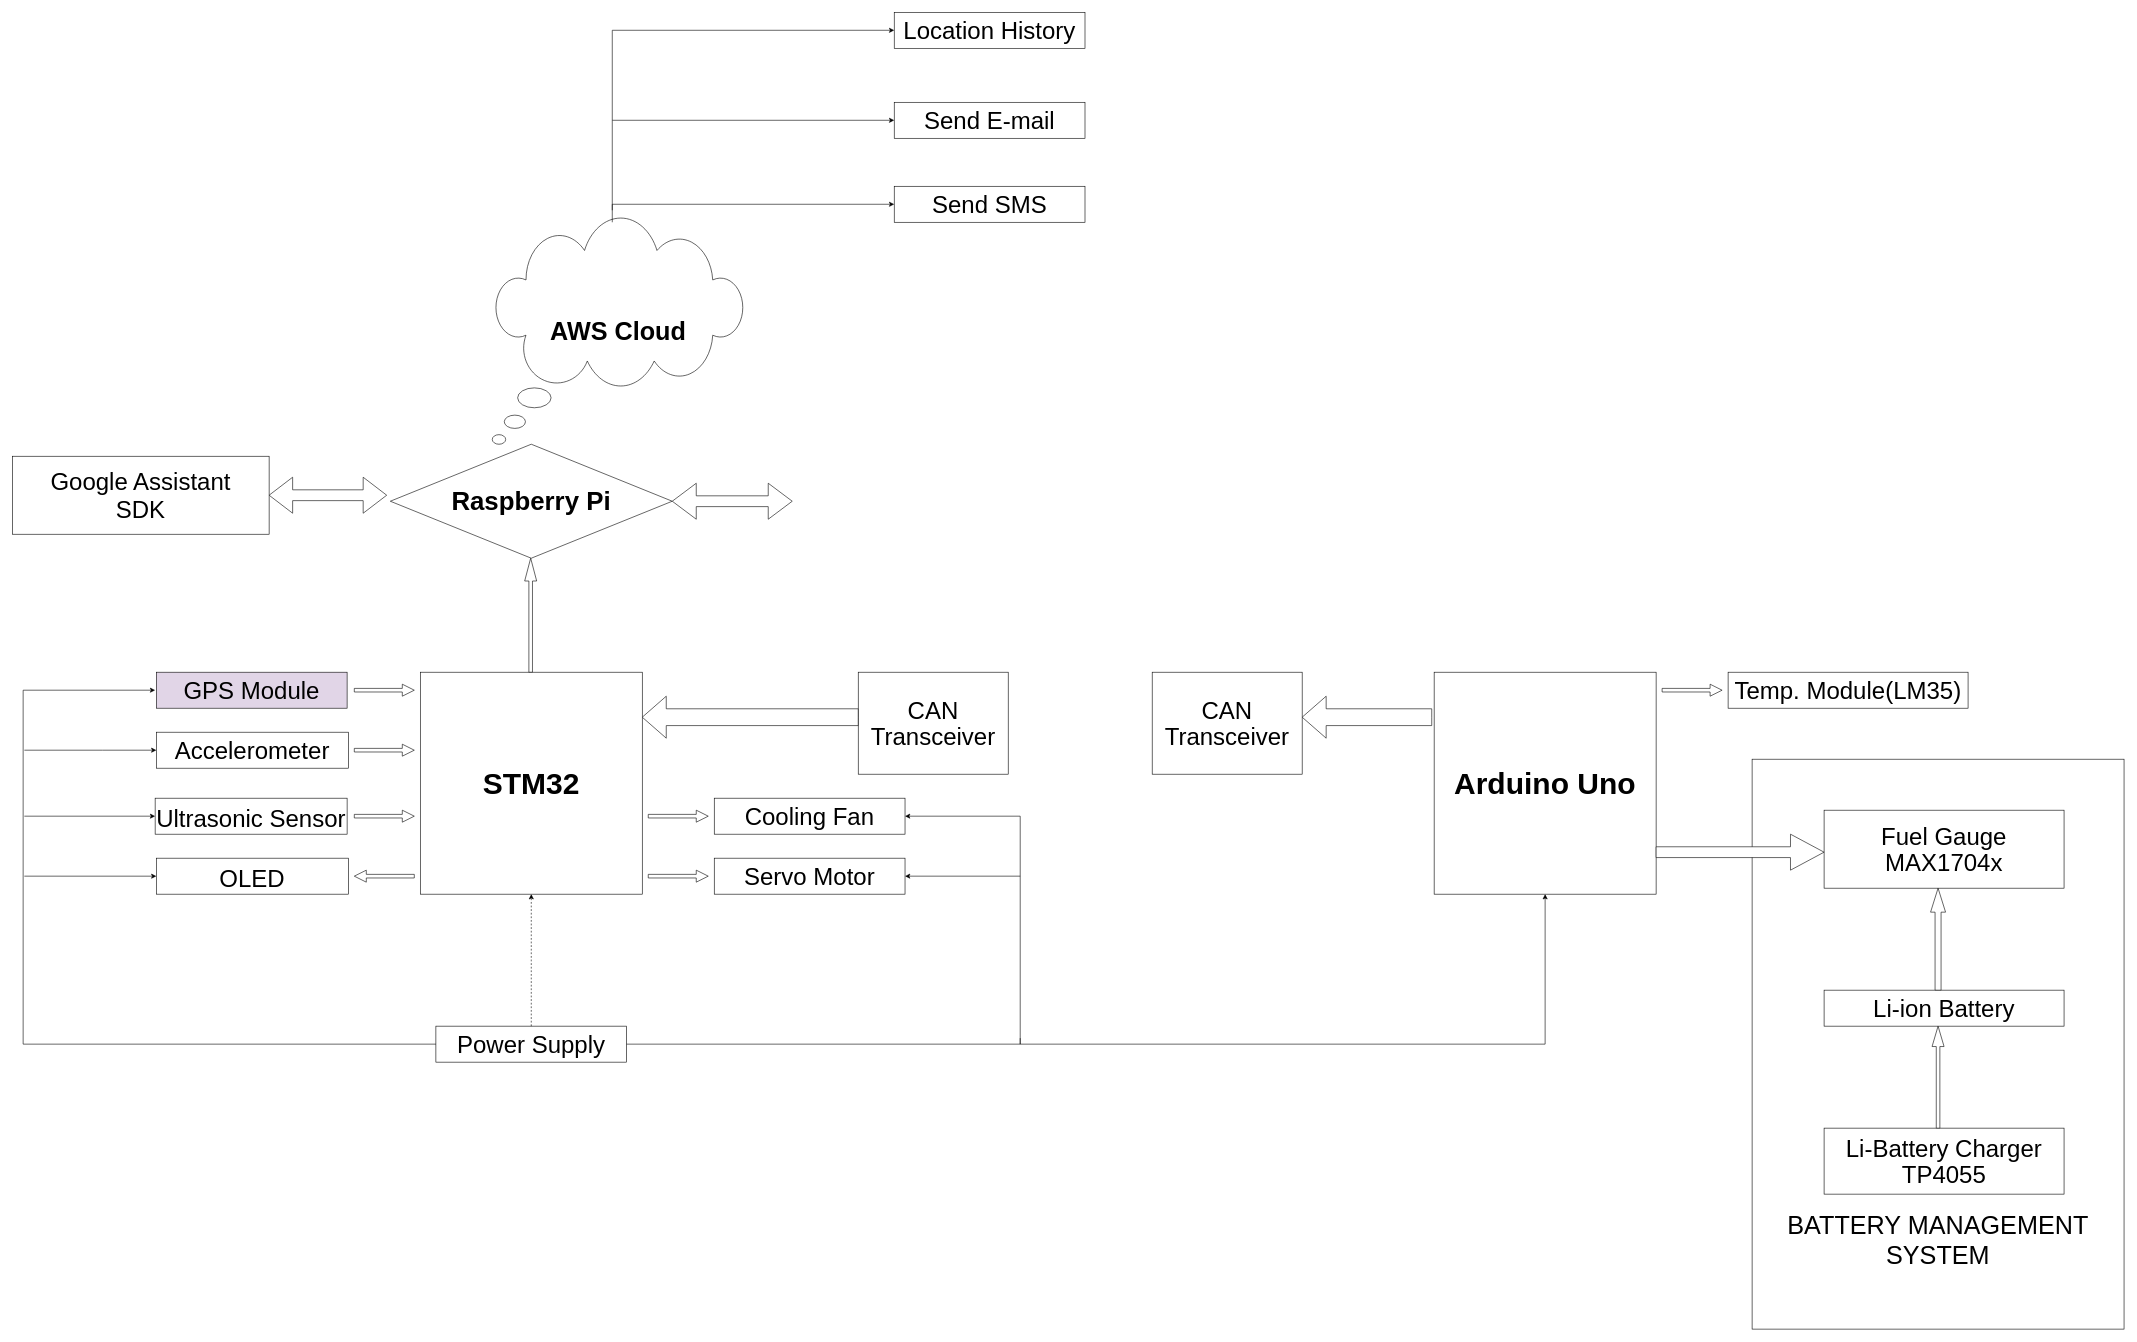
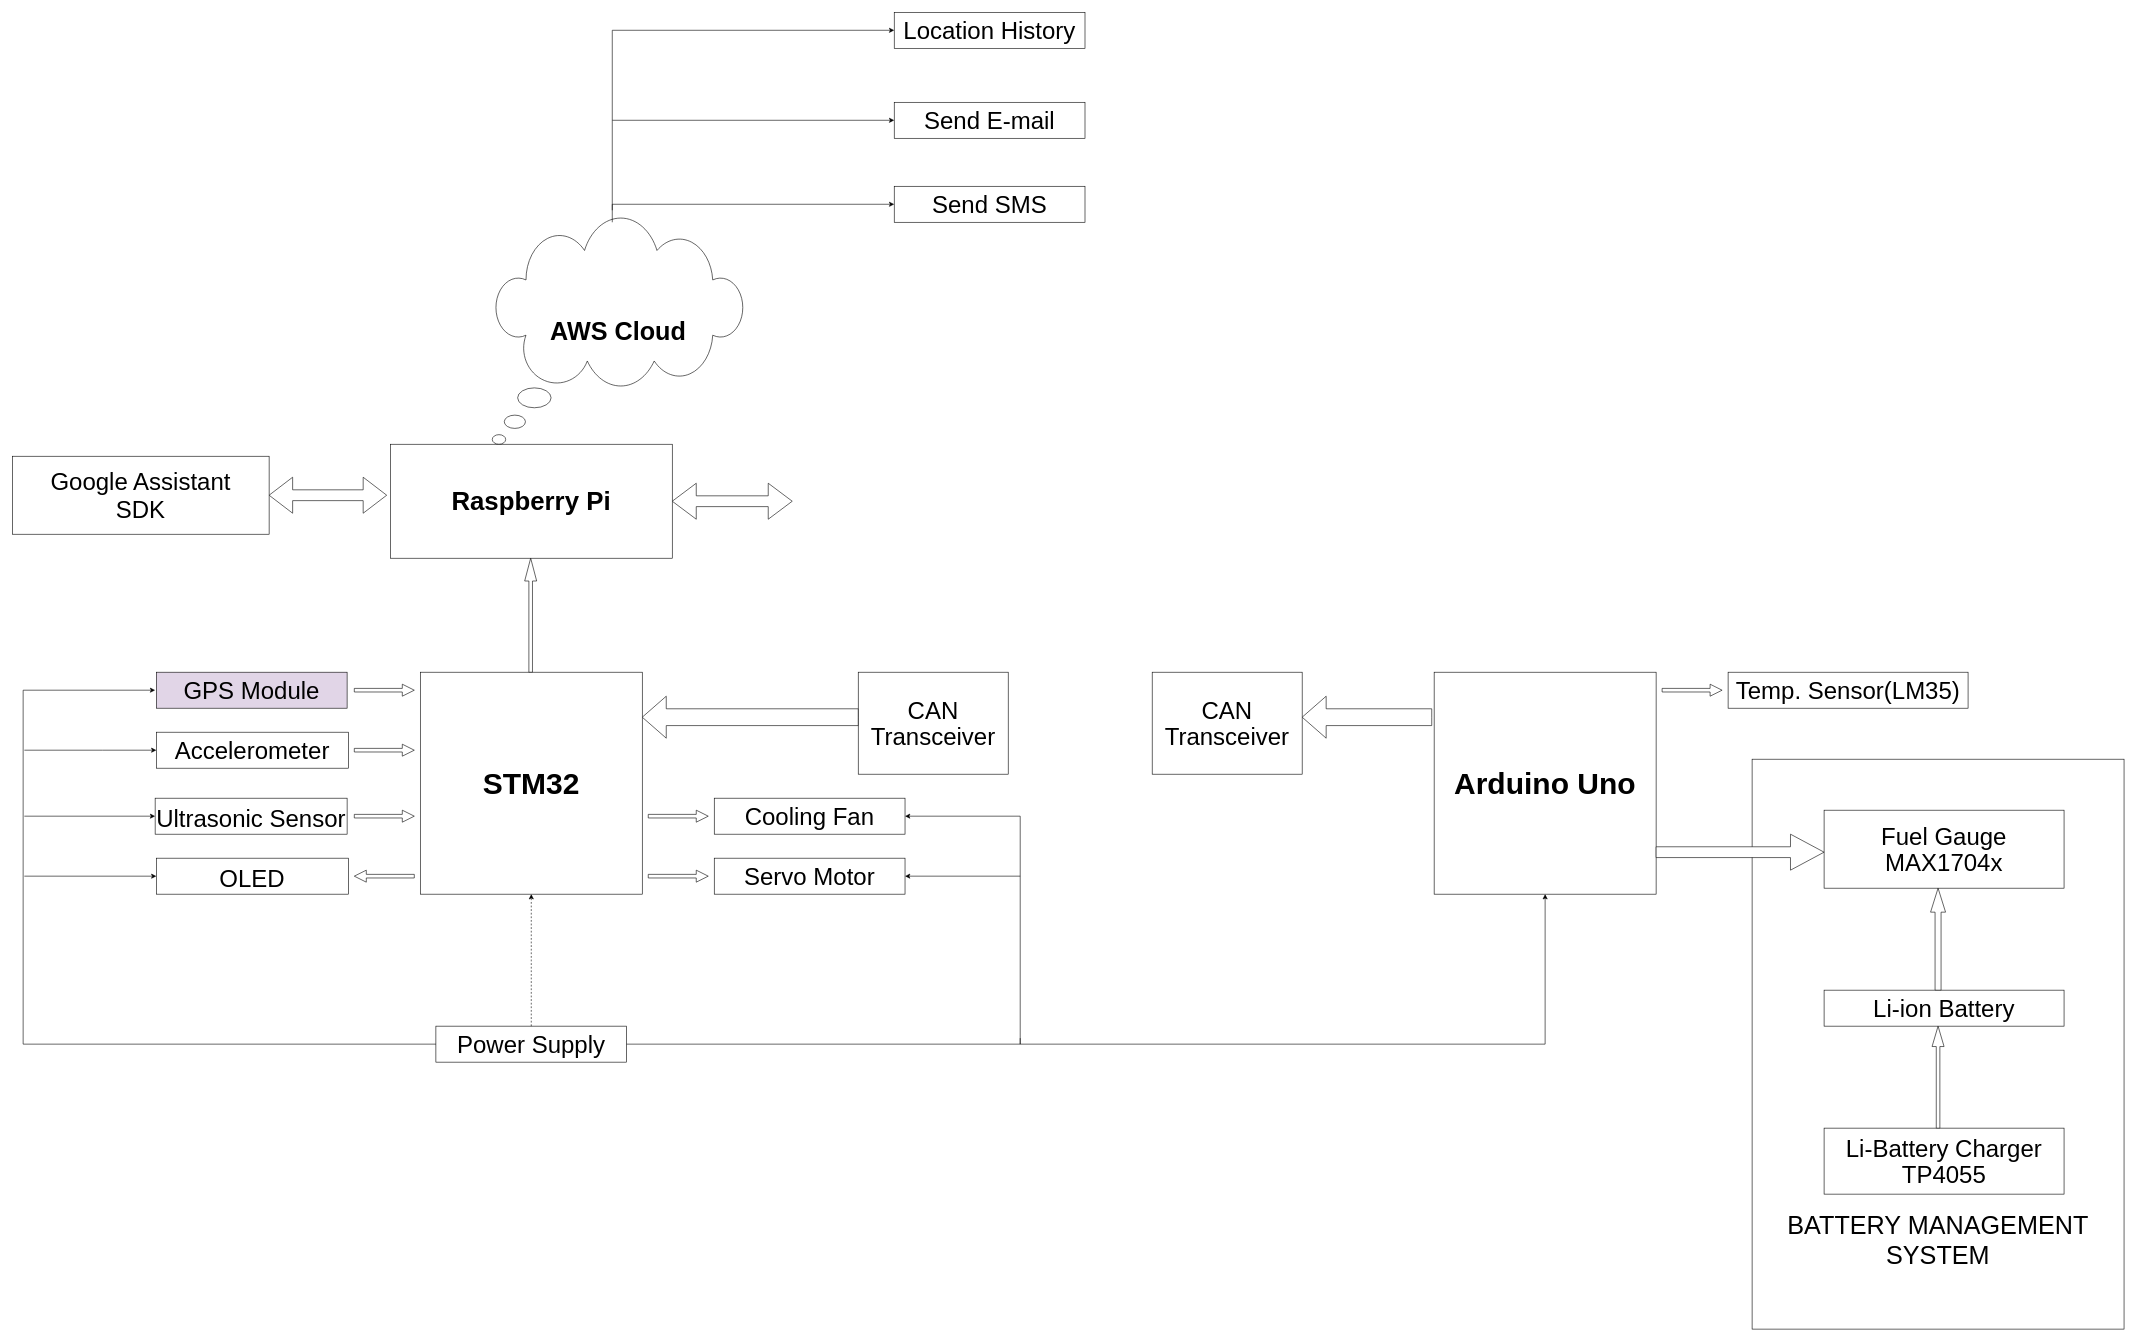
(531, 501) -> (531, 501)
(1848, 690) -> (1848, 690)
